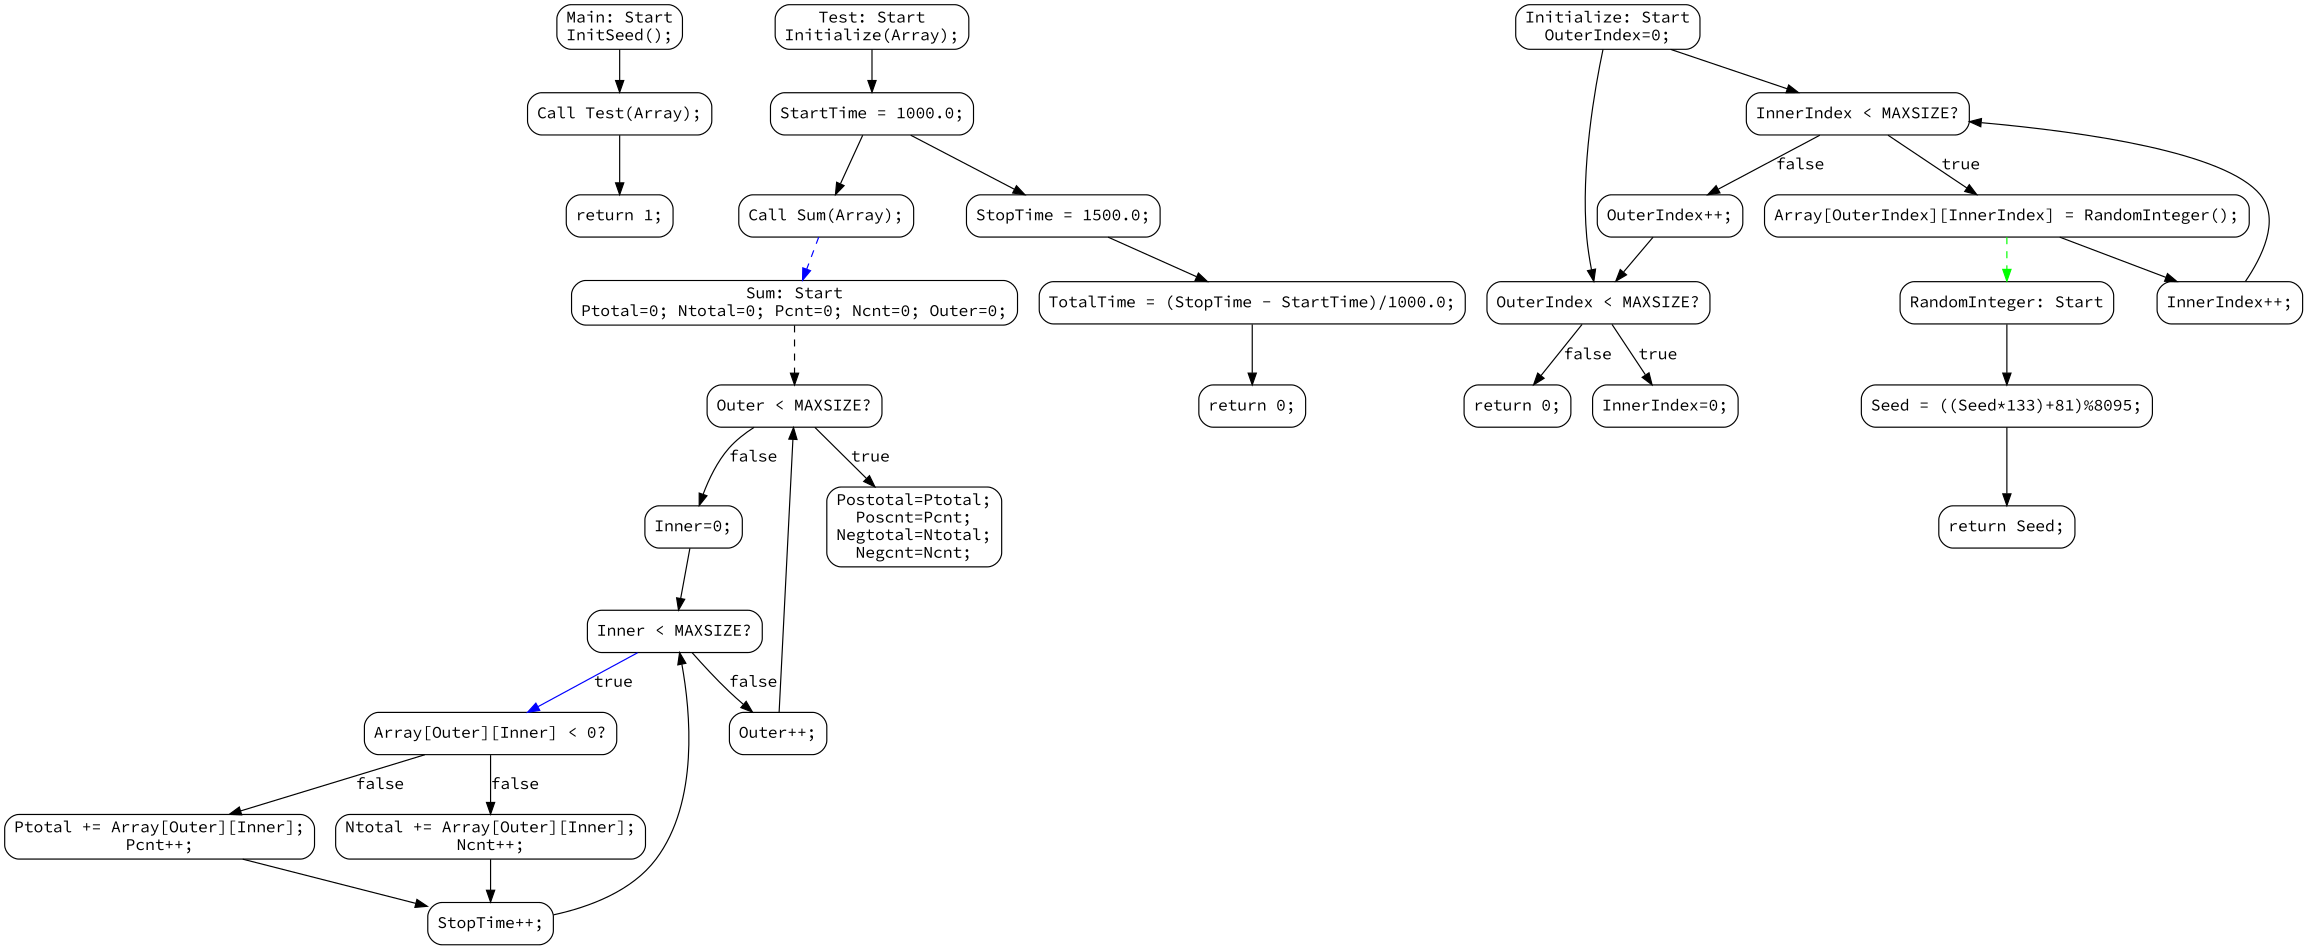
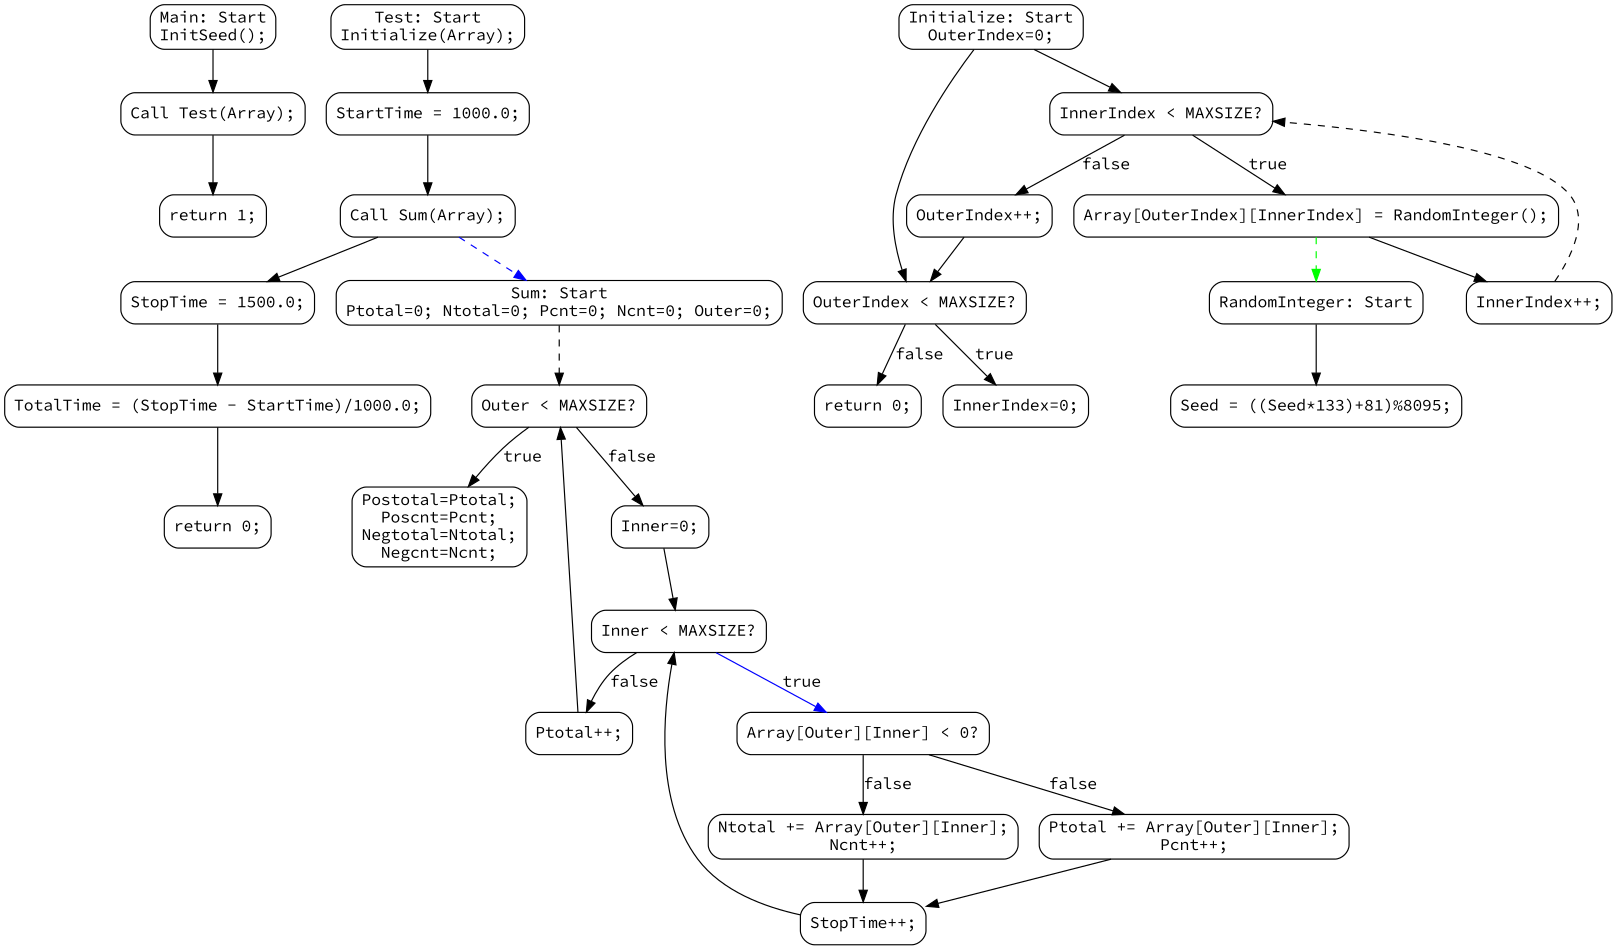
(2172, 153) -> (1478, 152)
(963, 162) -> (328, 257)
(2007, 527) -> none
(778, 734) -> (579, 734)
